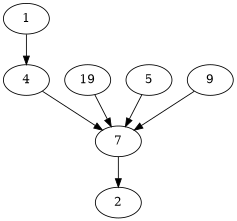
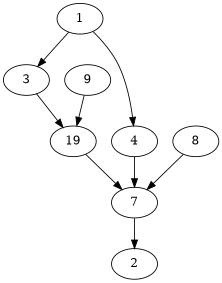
none -> (26, 80)
(149, 80) -> (196, 141)
(168, 108) -> (82, 106)
